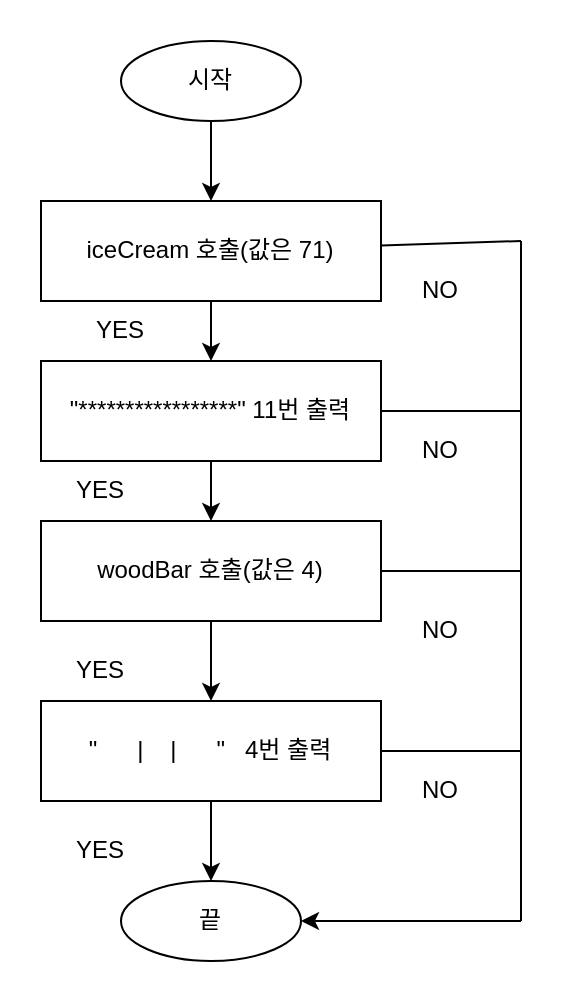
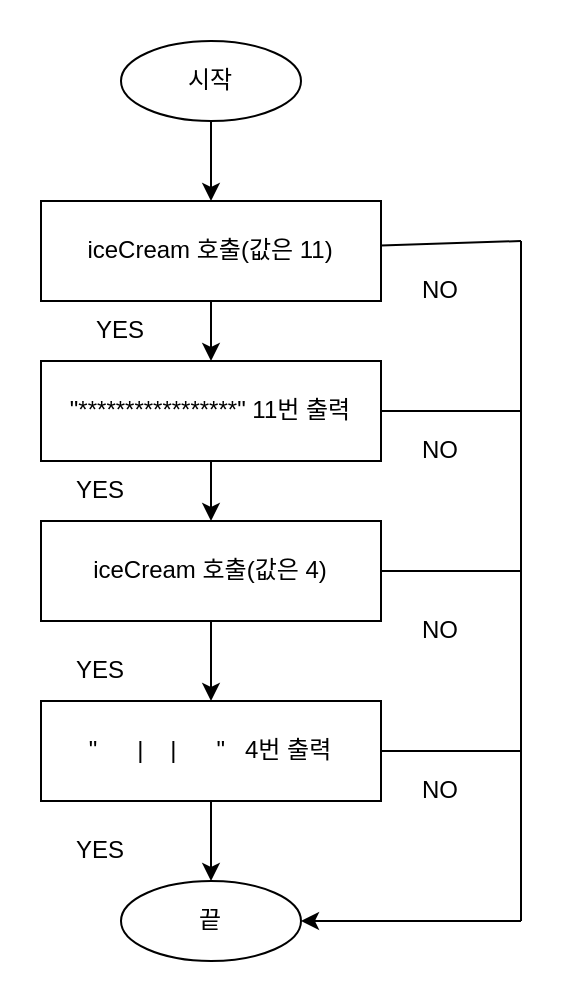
(211, 251) -> (211, 251)
(211, 571) -> (211, 571)
